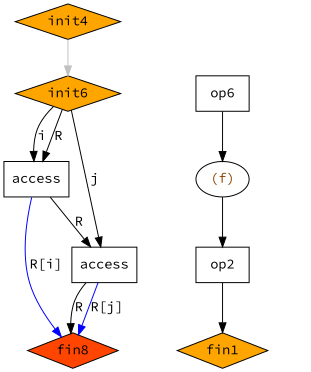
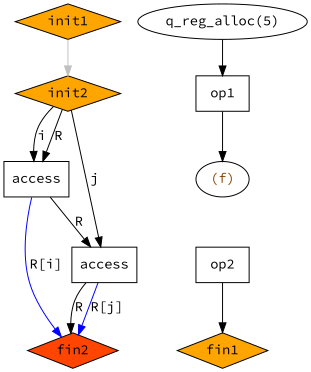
(68, 22) -> (68, 22)
none -> (223, 22)
(68, 94) -> (68, 94)
(223, 94) -> (223, 94)
(223, 217) -> none
(73, 351) -> (73, 351)
